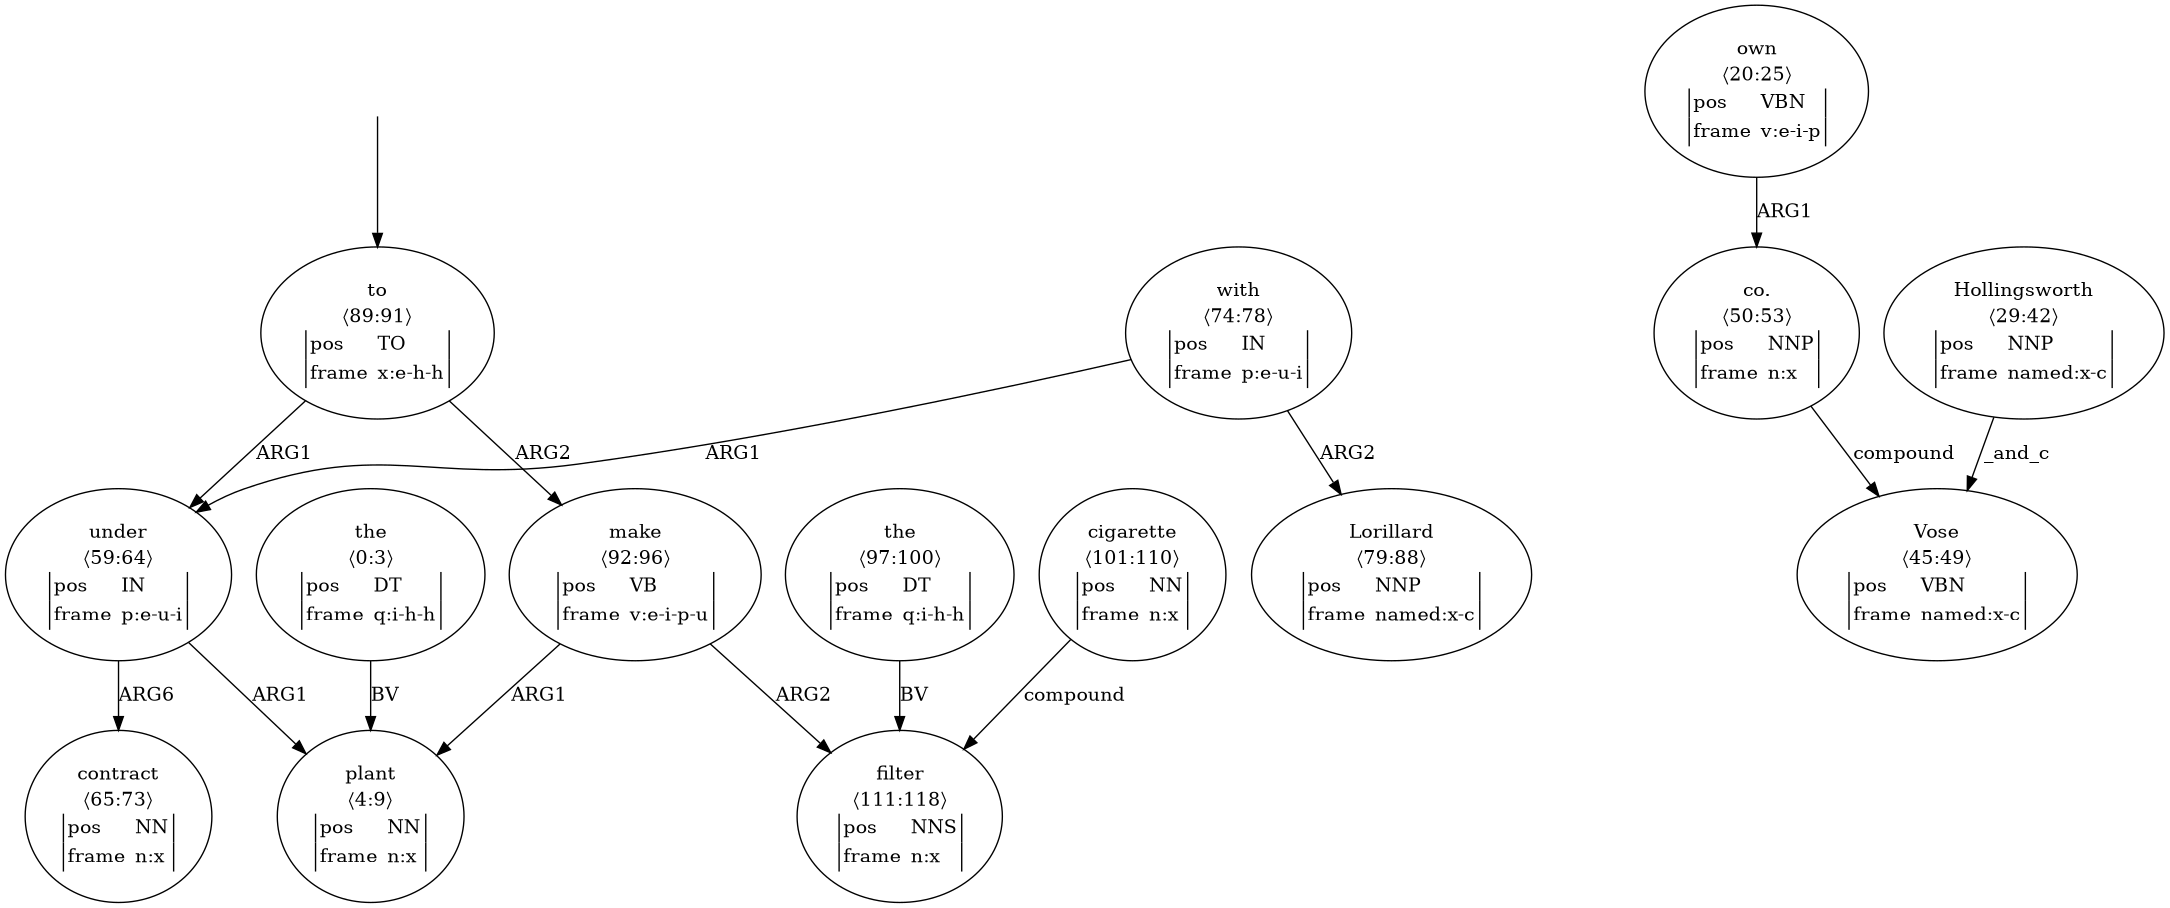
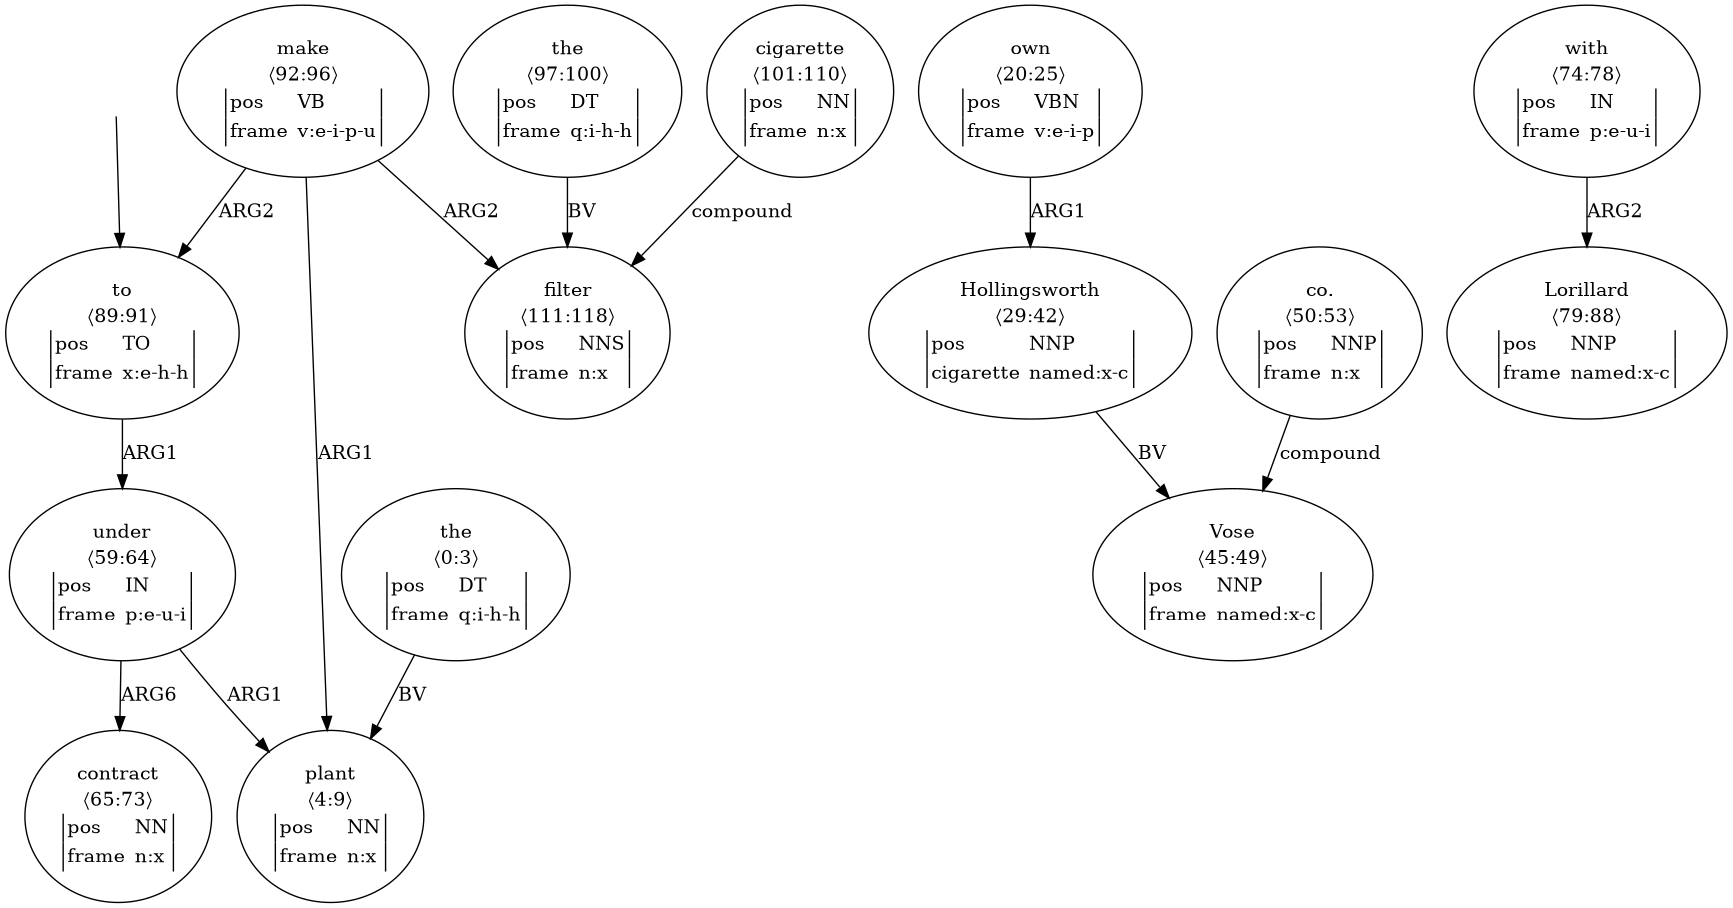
(1757, 205) -> (1030, 205)
(1970, 373) -> (976, 373)
(500, 448) -> (217, 207)
(670, 450) -> none
(2017, 454) -> (1152, 454)
(1943, 586) -> (1240, 586)
